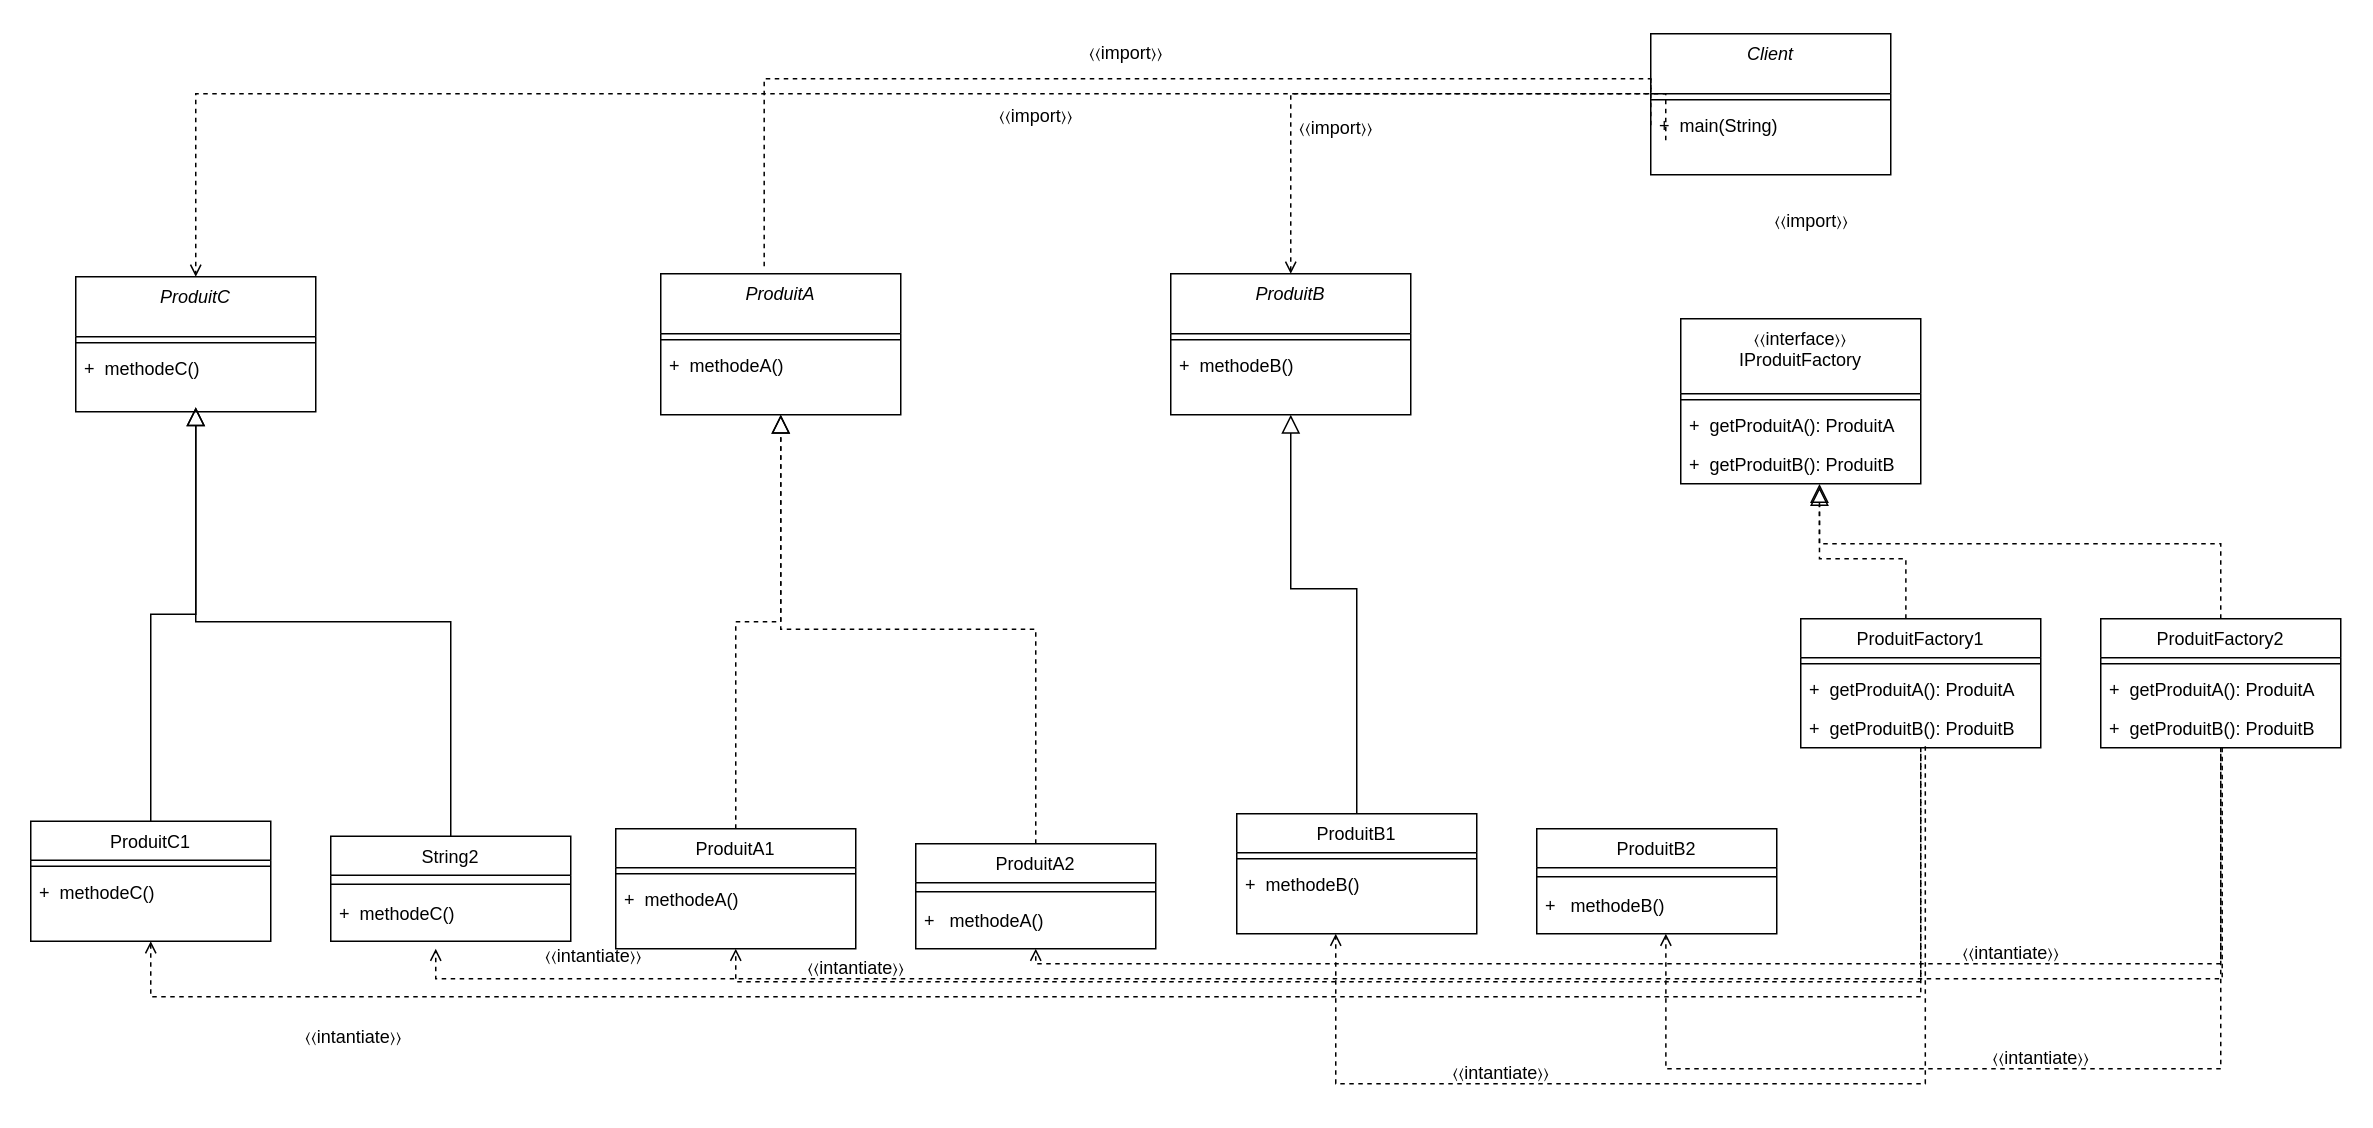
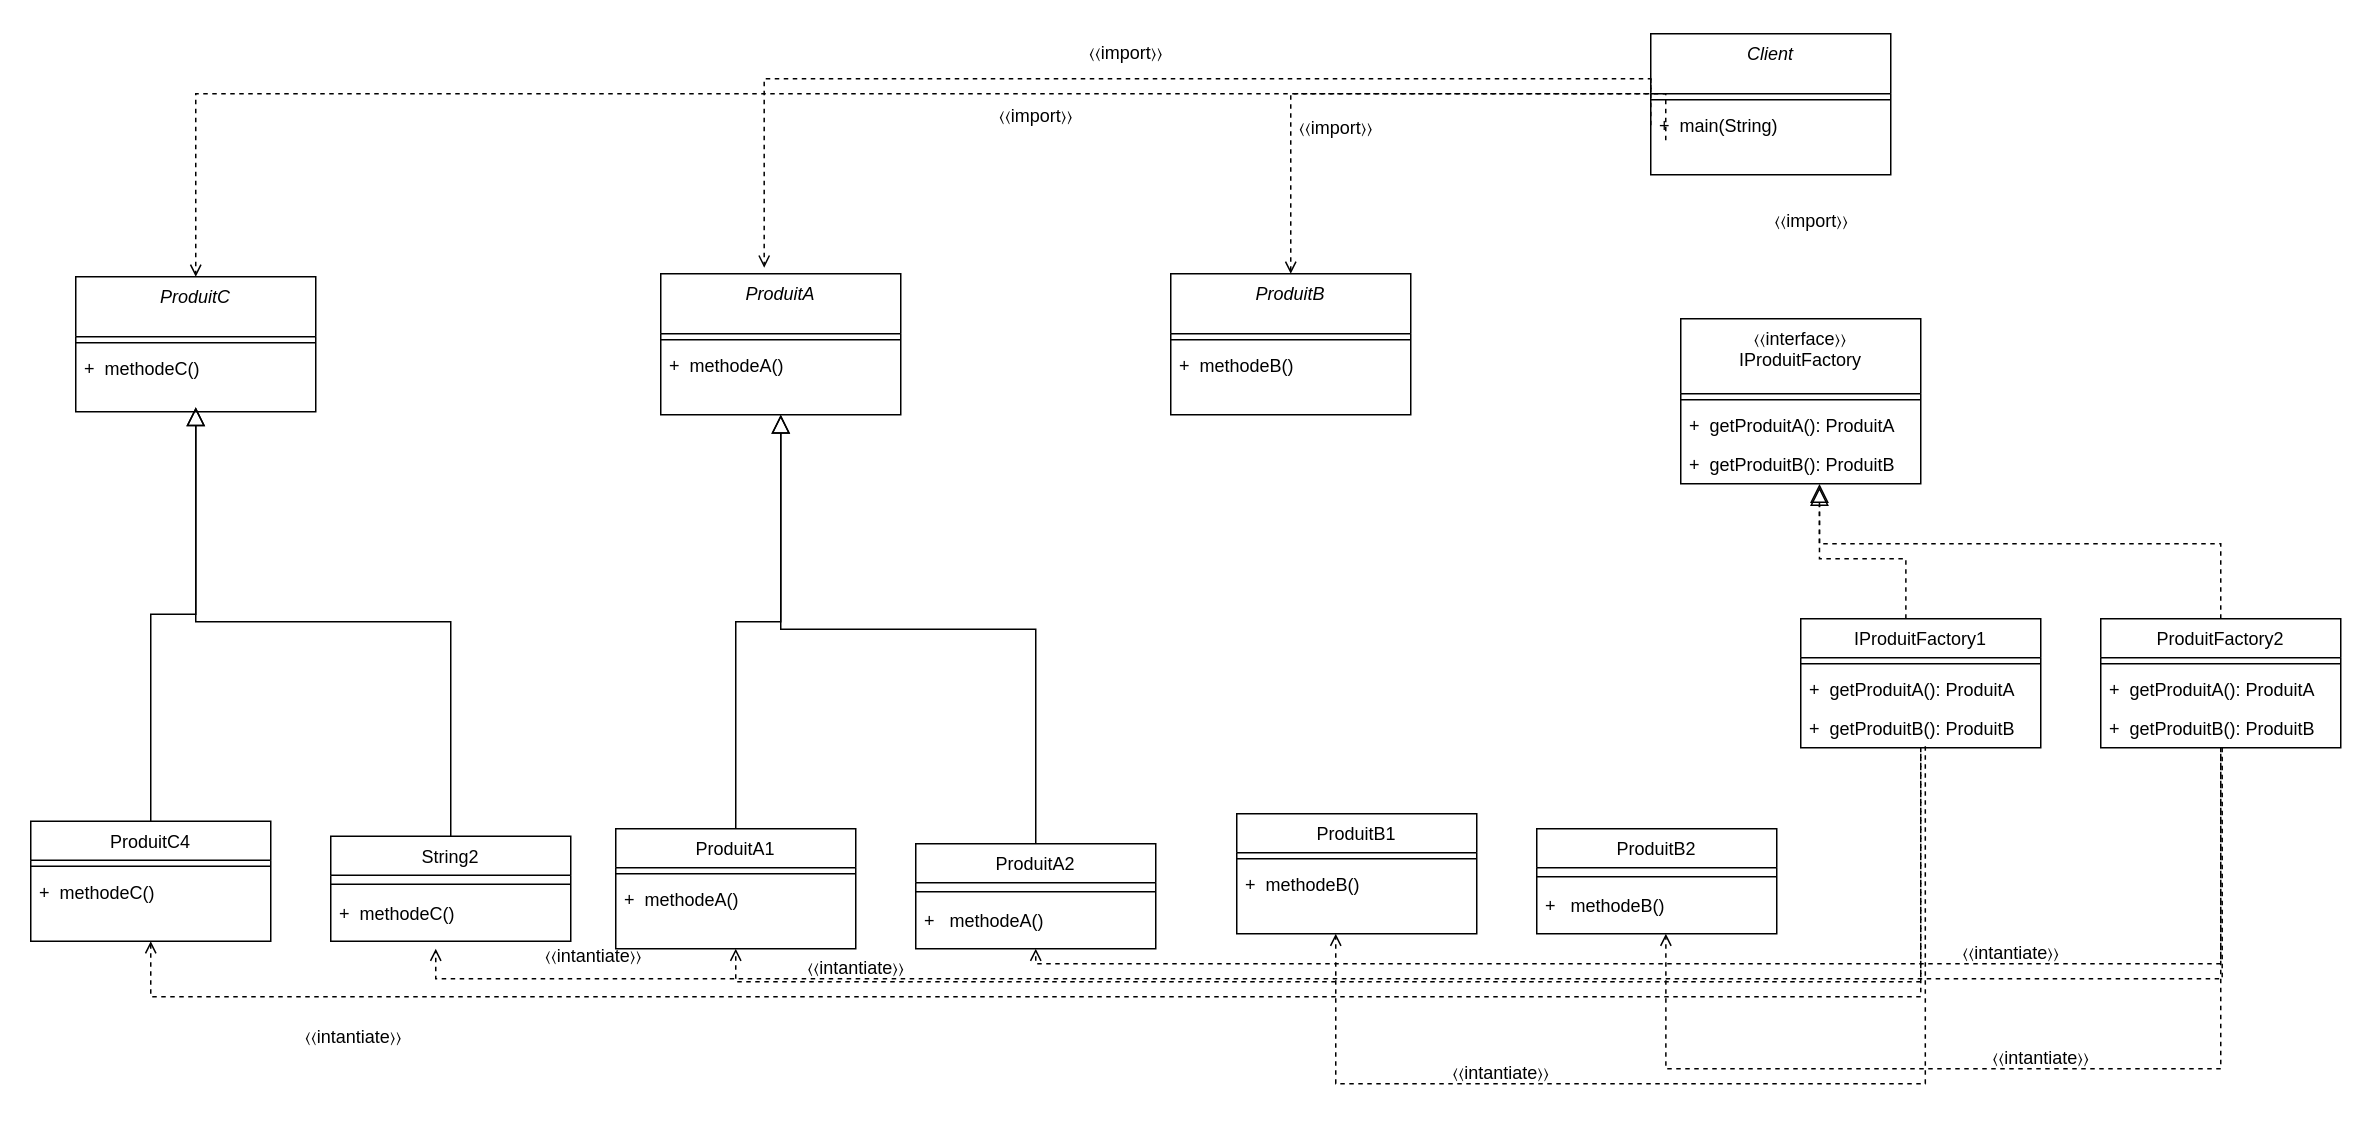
(764, 263) -> (764, 261)
(1357, 591) -> none
(1010, 629) -> (1010, 629)
(1920, 639) -> (1920, 639)
(736, 703) -> (736, 703)
(150, 842) -> (150, 842)
